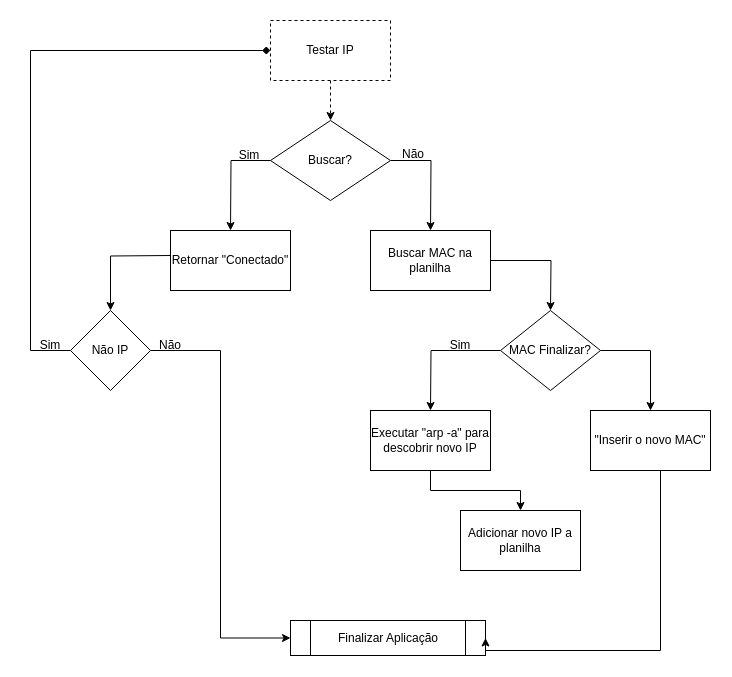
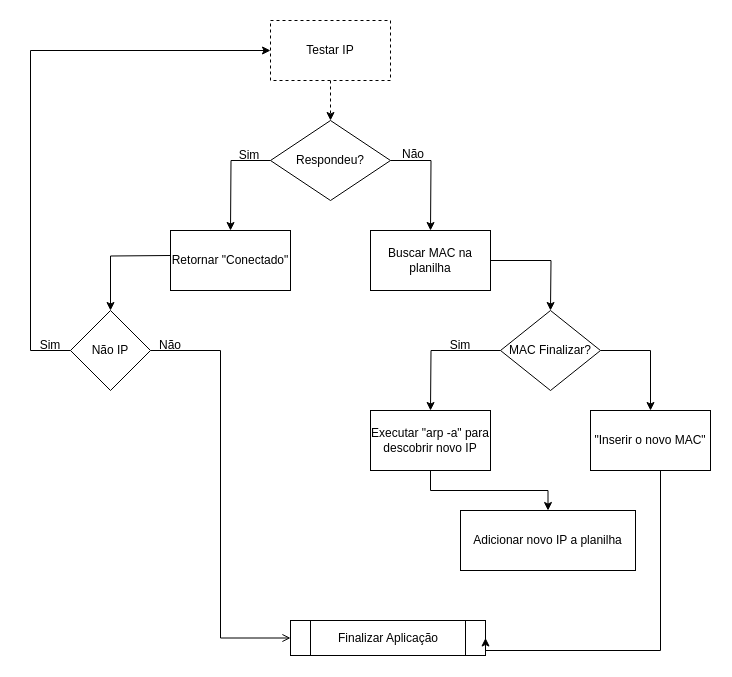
(262, 51) -> (262, 51)
(331, 161) -> (331, 161)
(521, 541) -> (548, 541)
(282, 638) -> (283, 638)
